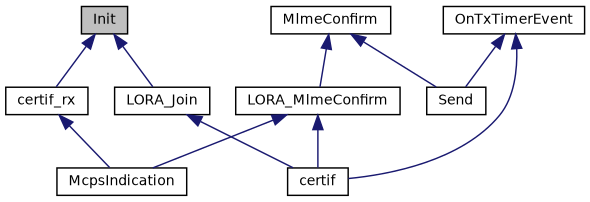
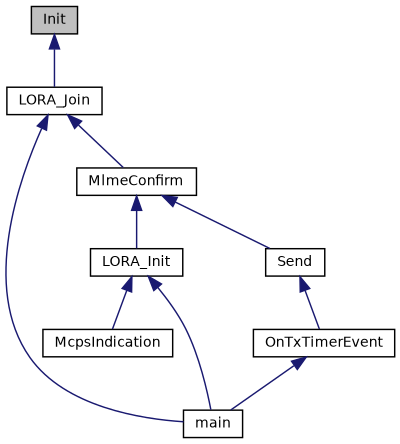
(481, 67) -> (312, 310)
(47, 101) -> none
(318, 101) -> (137, 262)
none -> (101, 146)
(318, 182) -> (213, 424)
